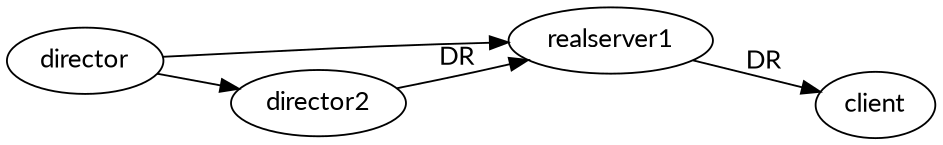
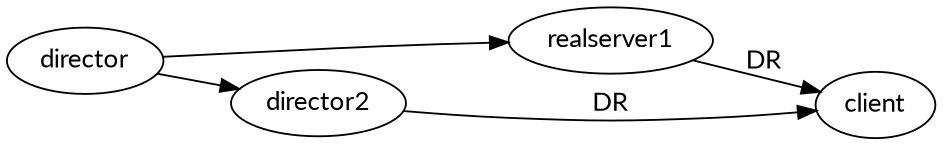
(454, 77) -> (600, 120)
